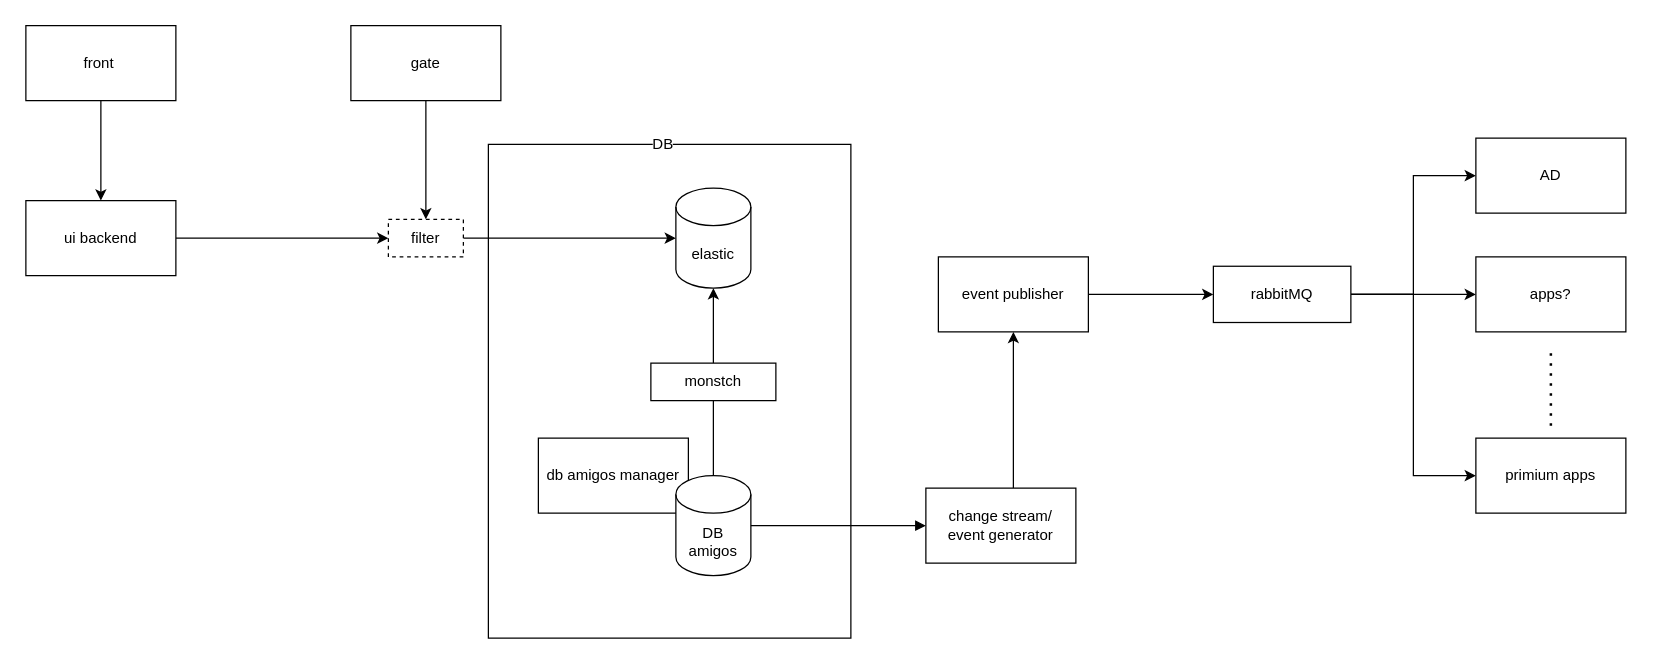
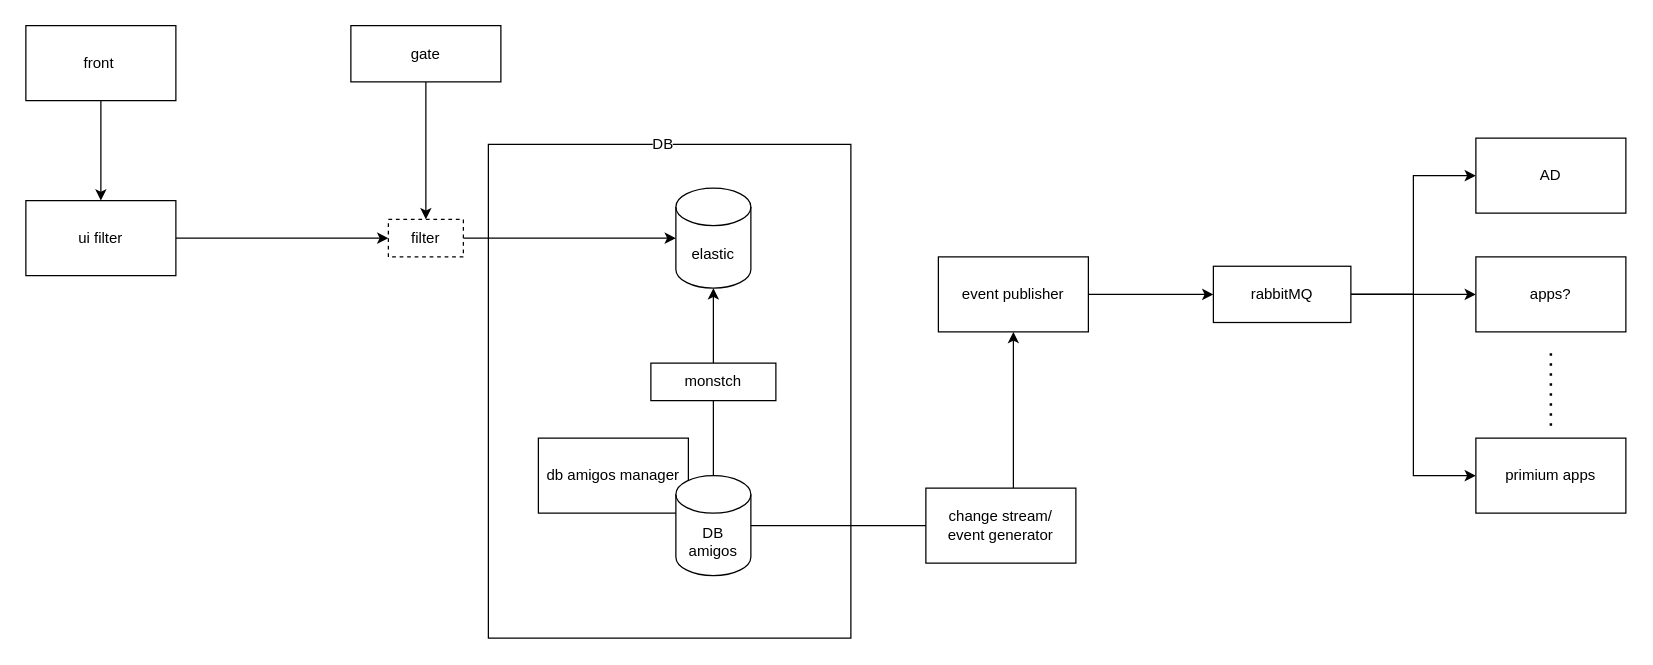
(426, 63) -> (426, 54)
(101, 238) -> (101, 238)
(914, 526) -> (919, 526)
